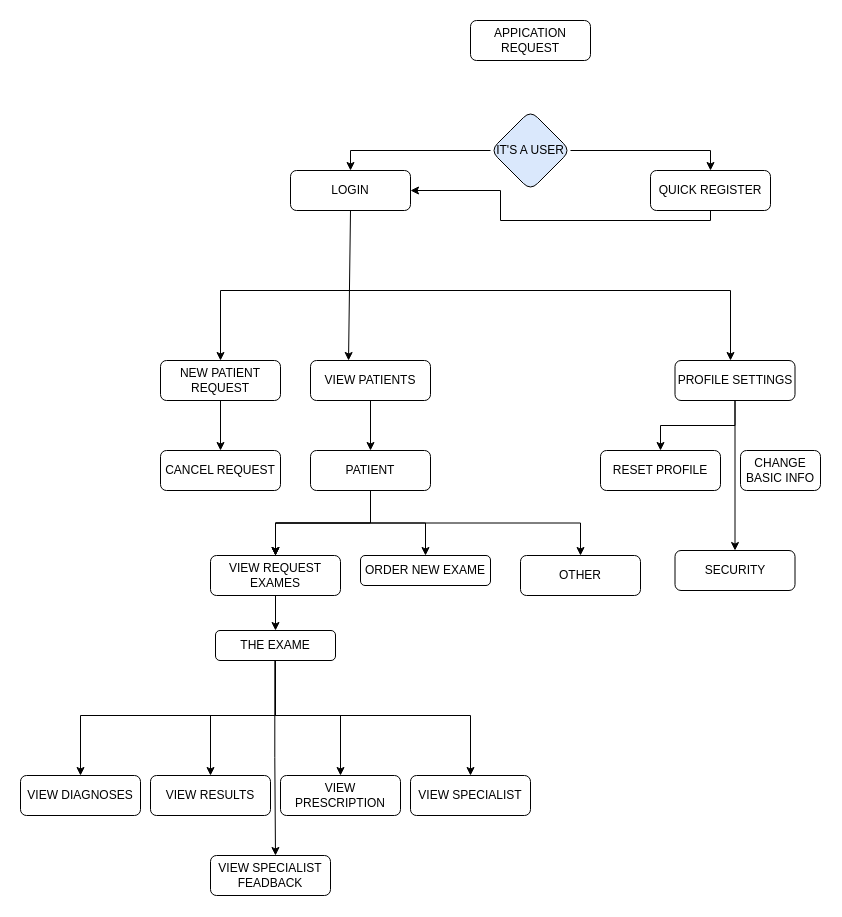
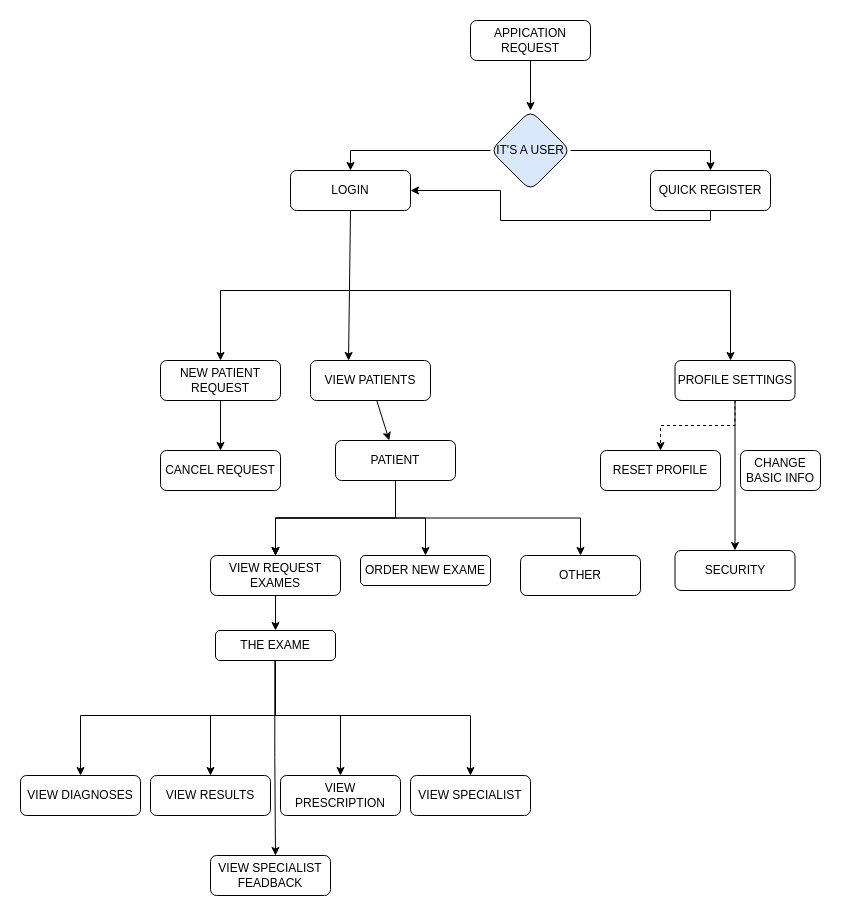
none -> (531, 82)
(688, 426) -> (688, 426)
(371, 471) -> (396, 461)
